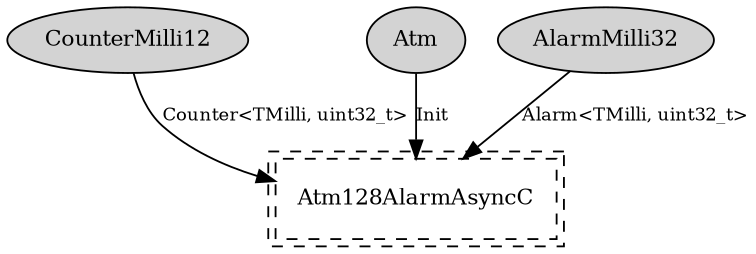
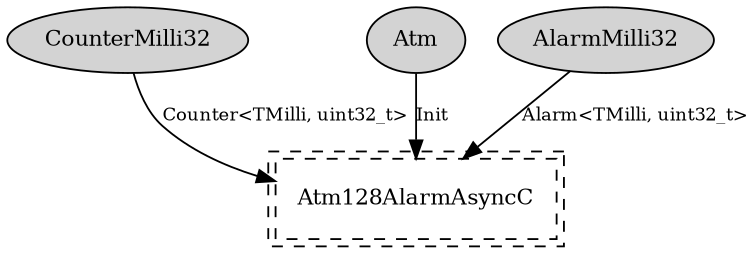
(128, 40) -> (128, 40)
